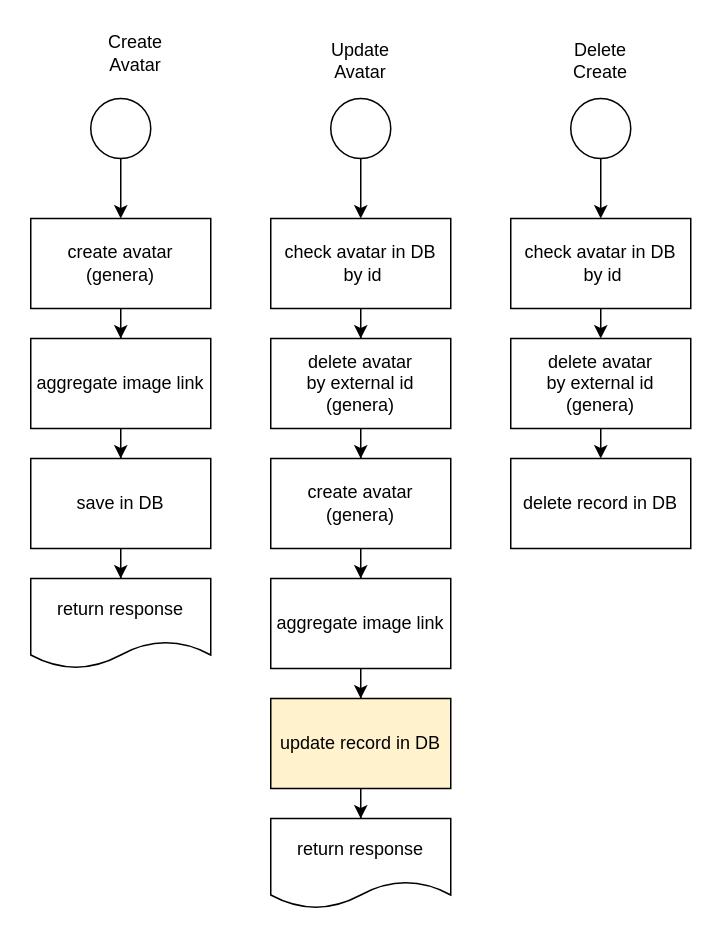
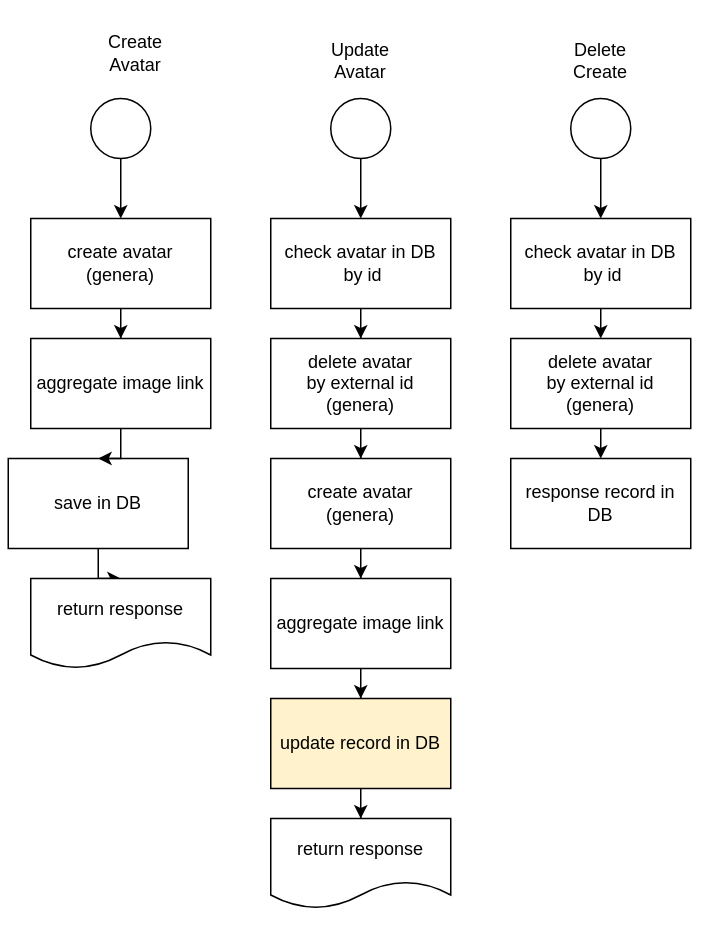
(121, 503) -> (98, 503)
(601, 503) -> (601, 503)
